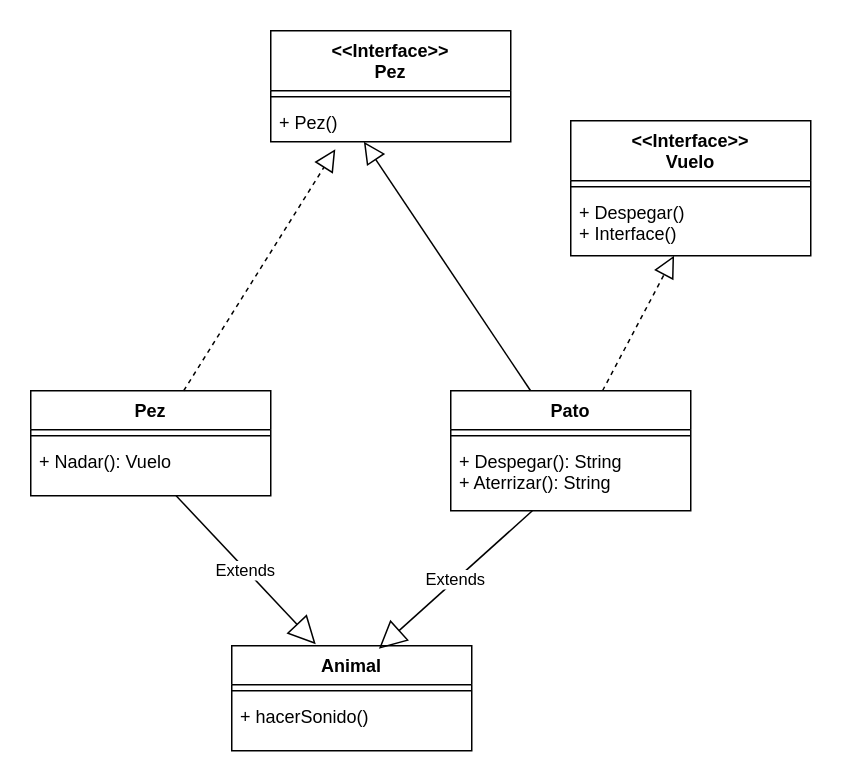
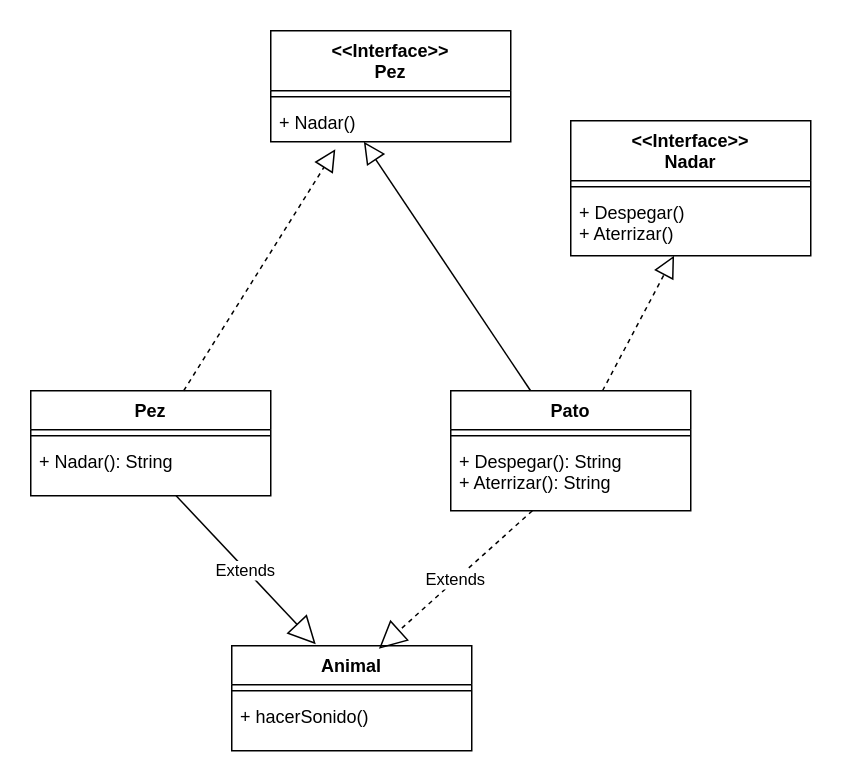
(313, 124) -> (323, 124)
(691, 153) -> (691, 153)
(643, 225) -> (641, 225)
(111, 463) -> (116, 463)
(498, 542) -> (498, 542)
